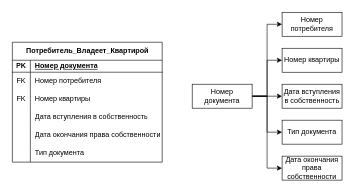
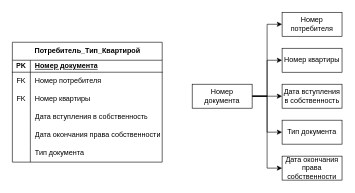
(88, 51) -> (88, 51)
